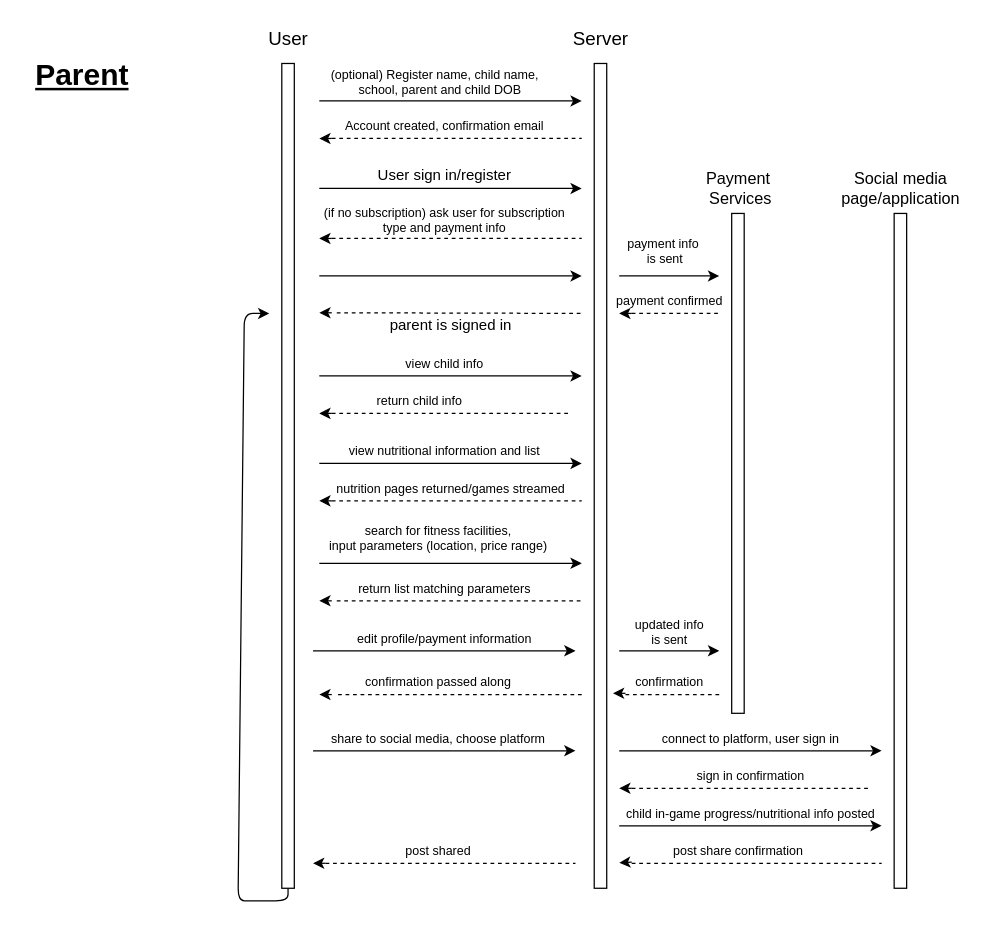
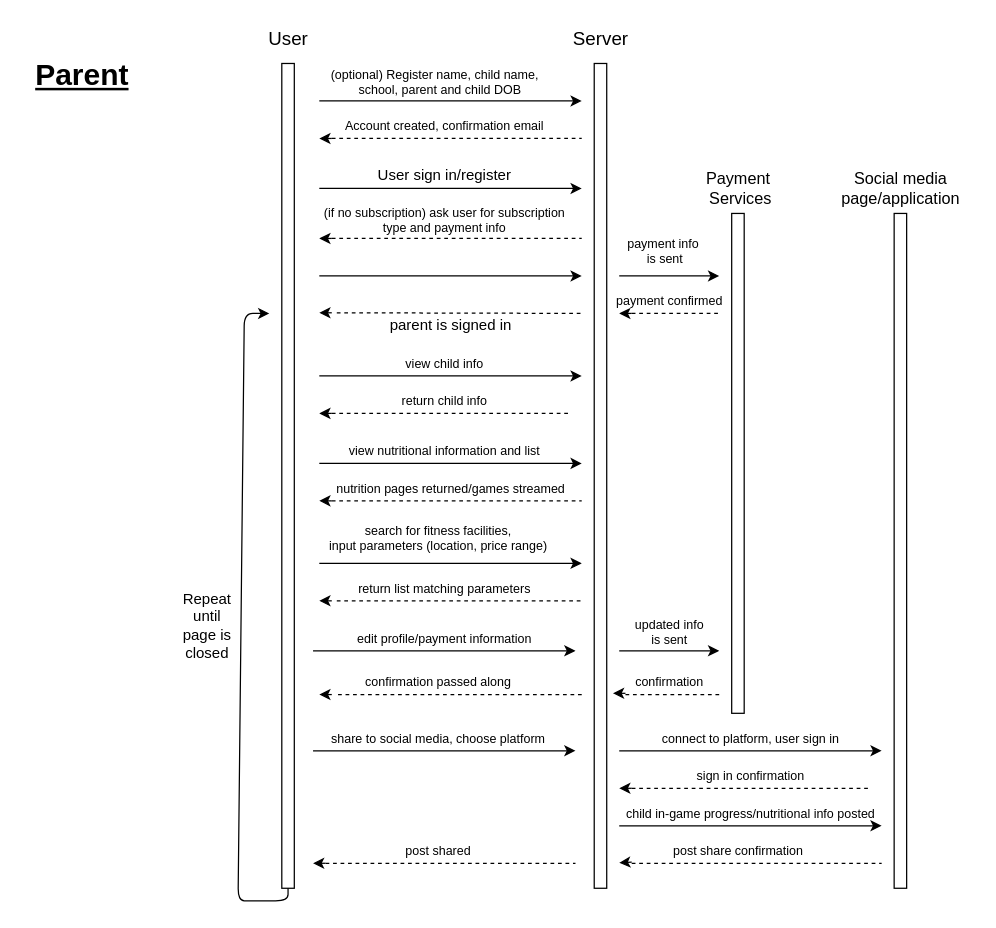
(419, 401) -> (444, 401)
none -> (207, 626)
